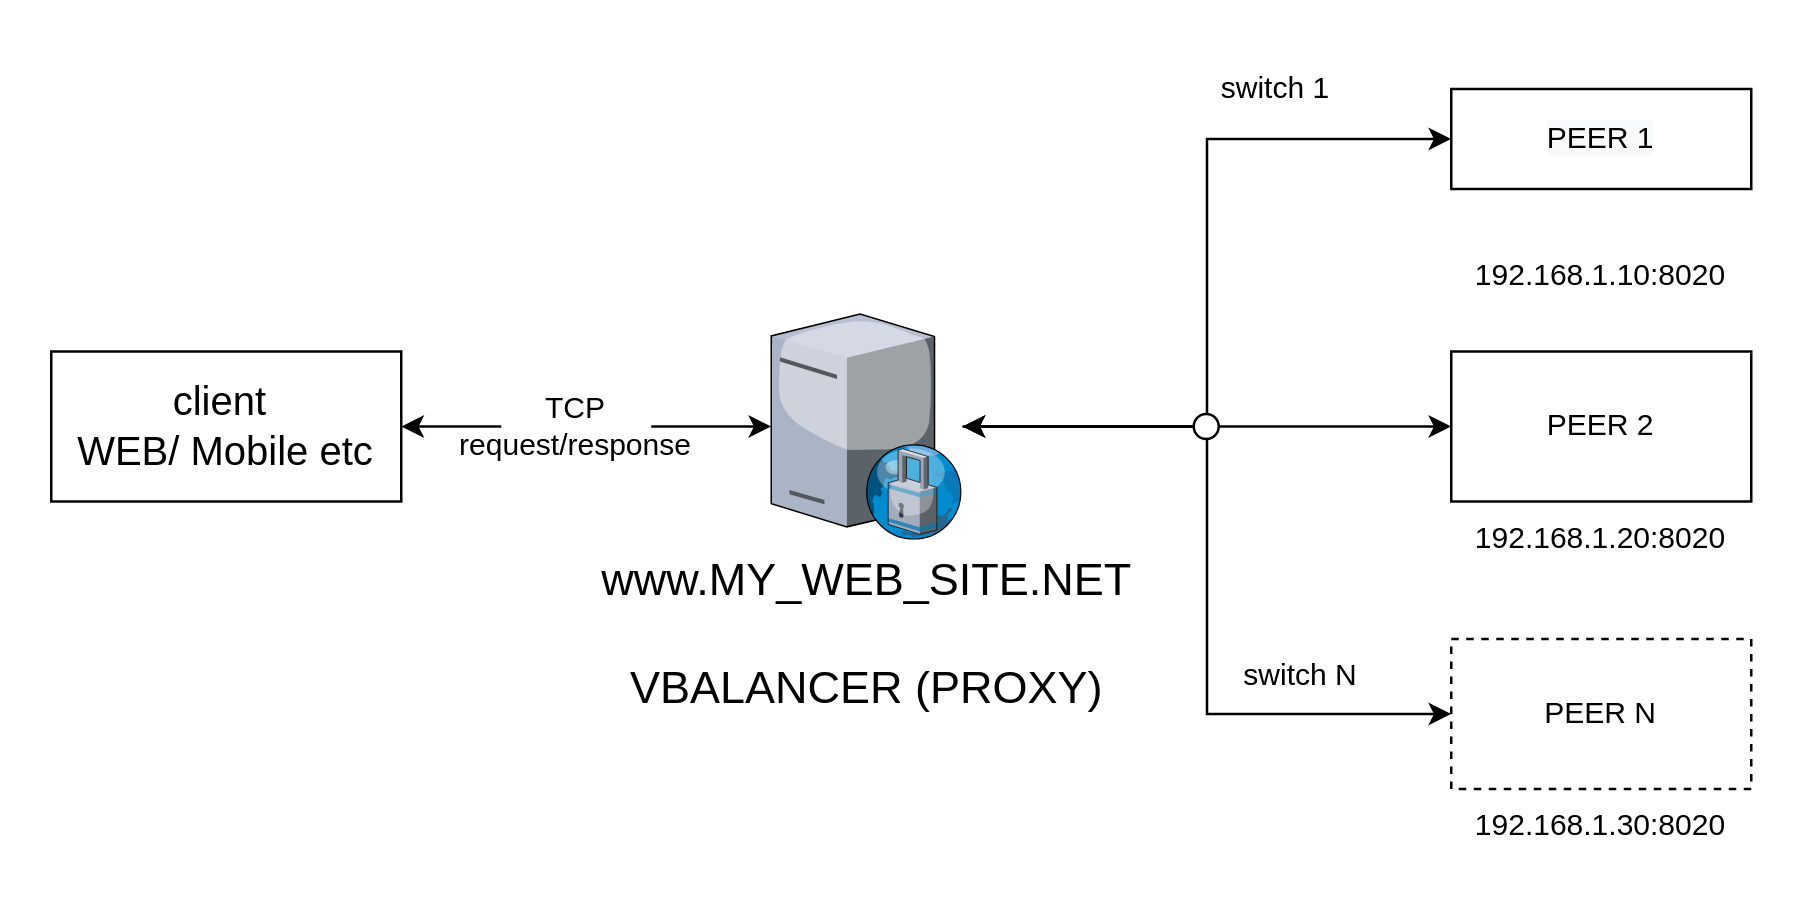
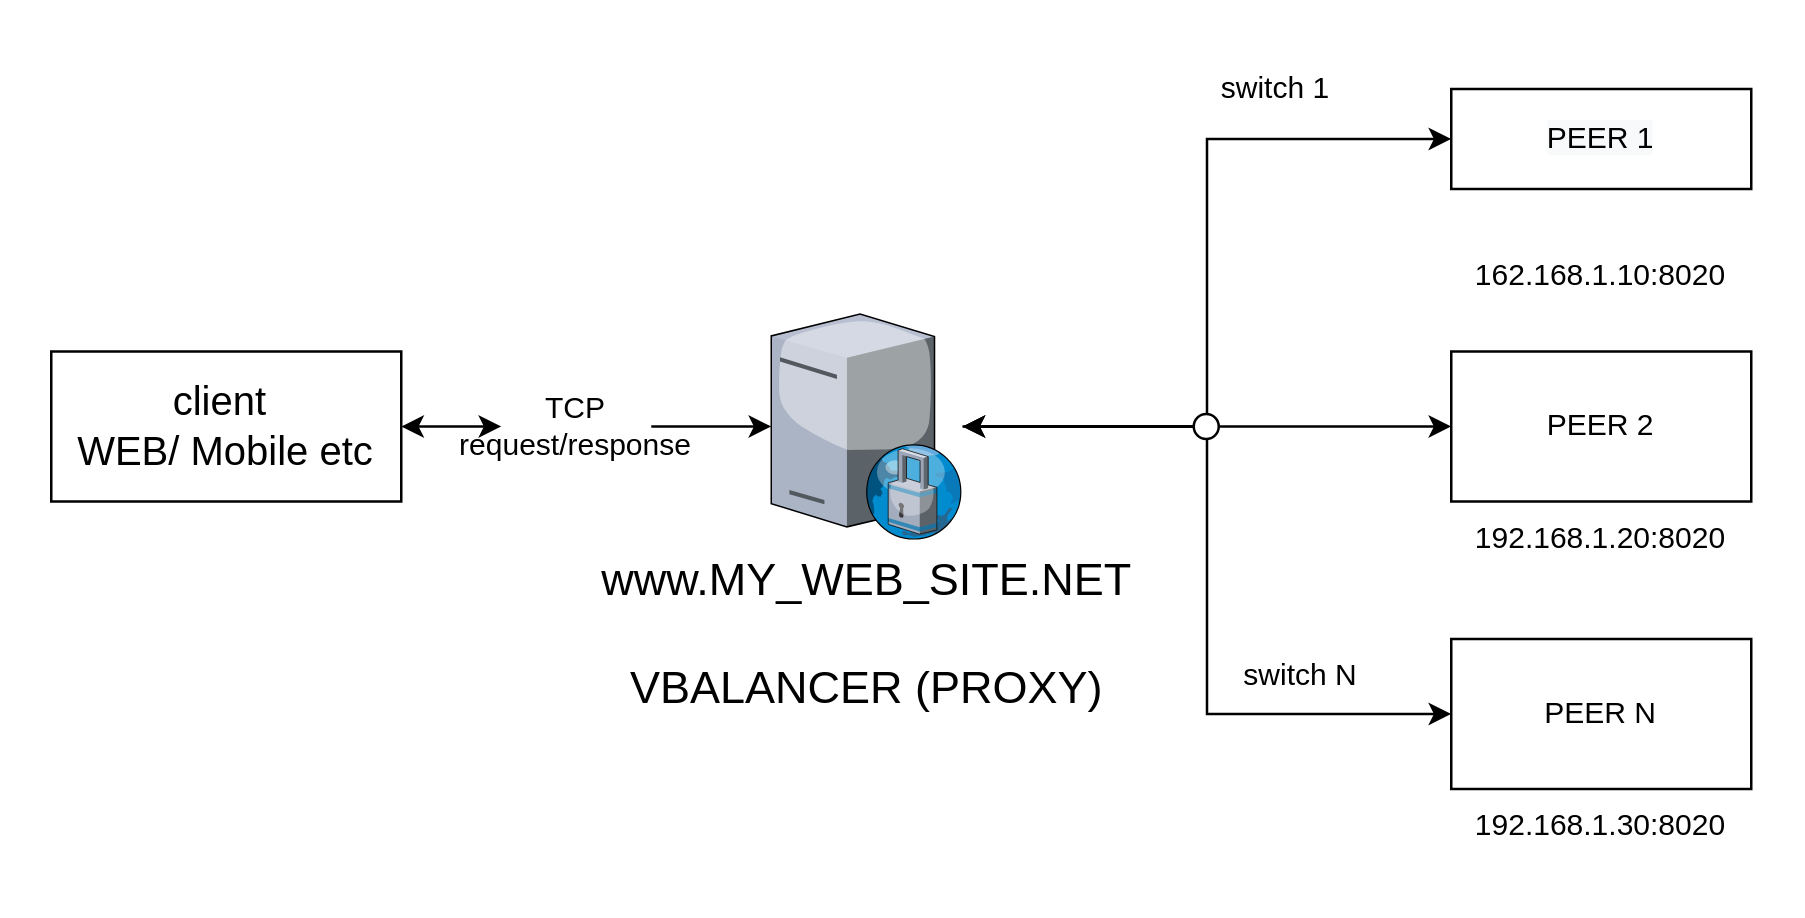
(1601, 276) -> (1601, 276)
(491, 426) -> (483, 426)
(1601, 714) -> (1601, 714)
